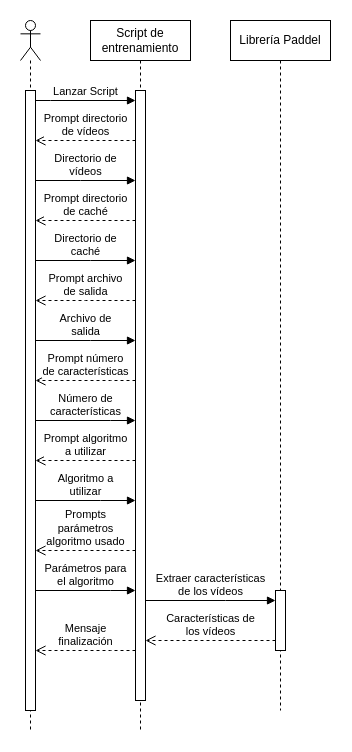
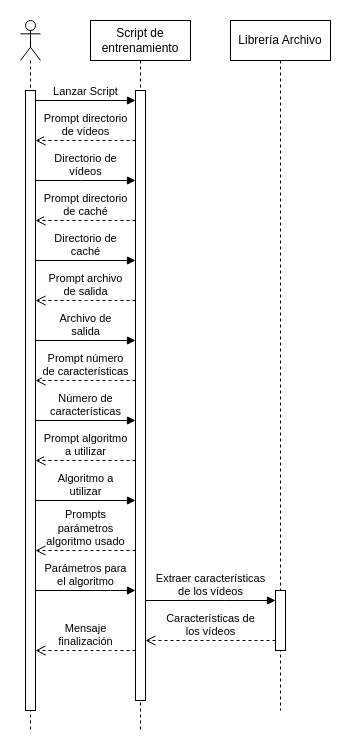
(281, 41) -> (281, 41)
